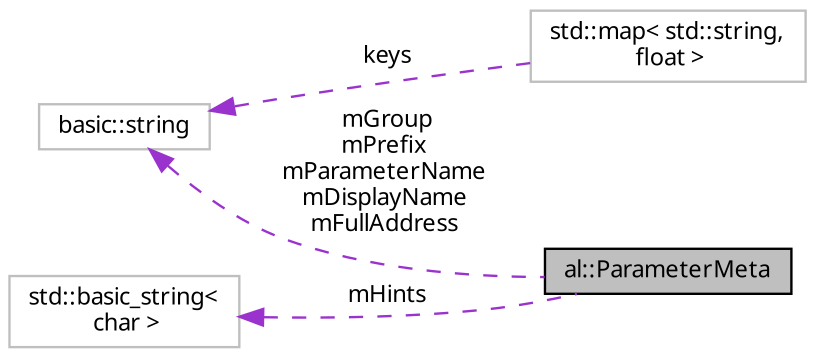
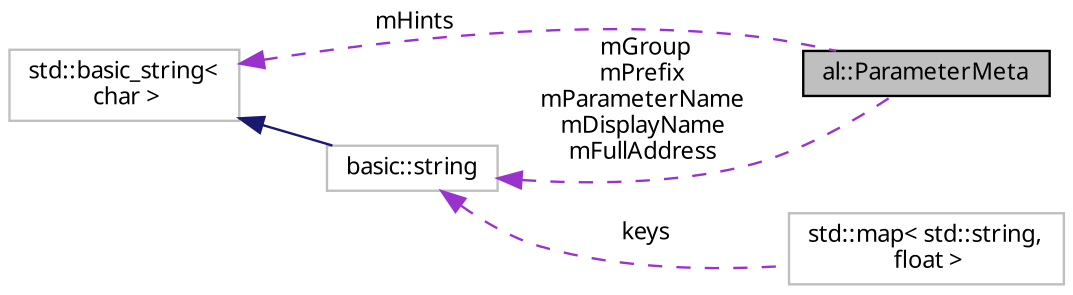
none -> (297, 135)
